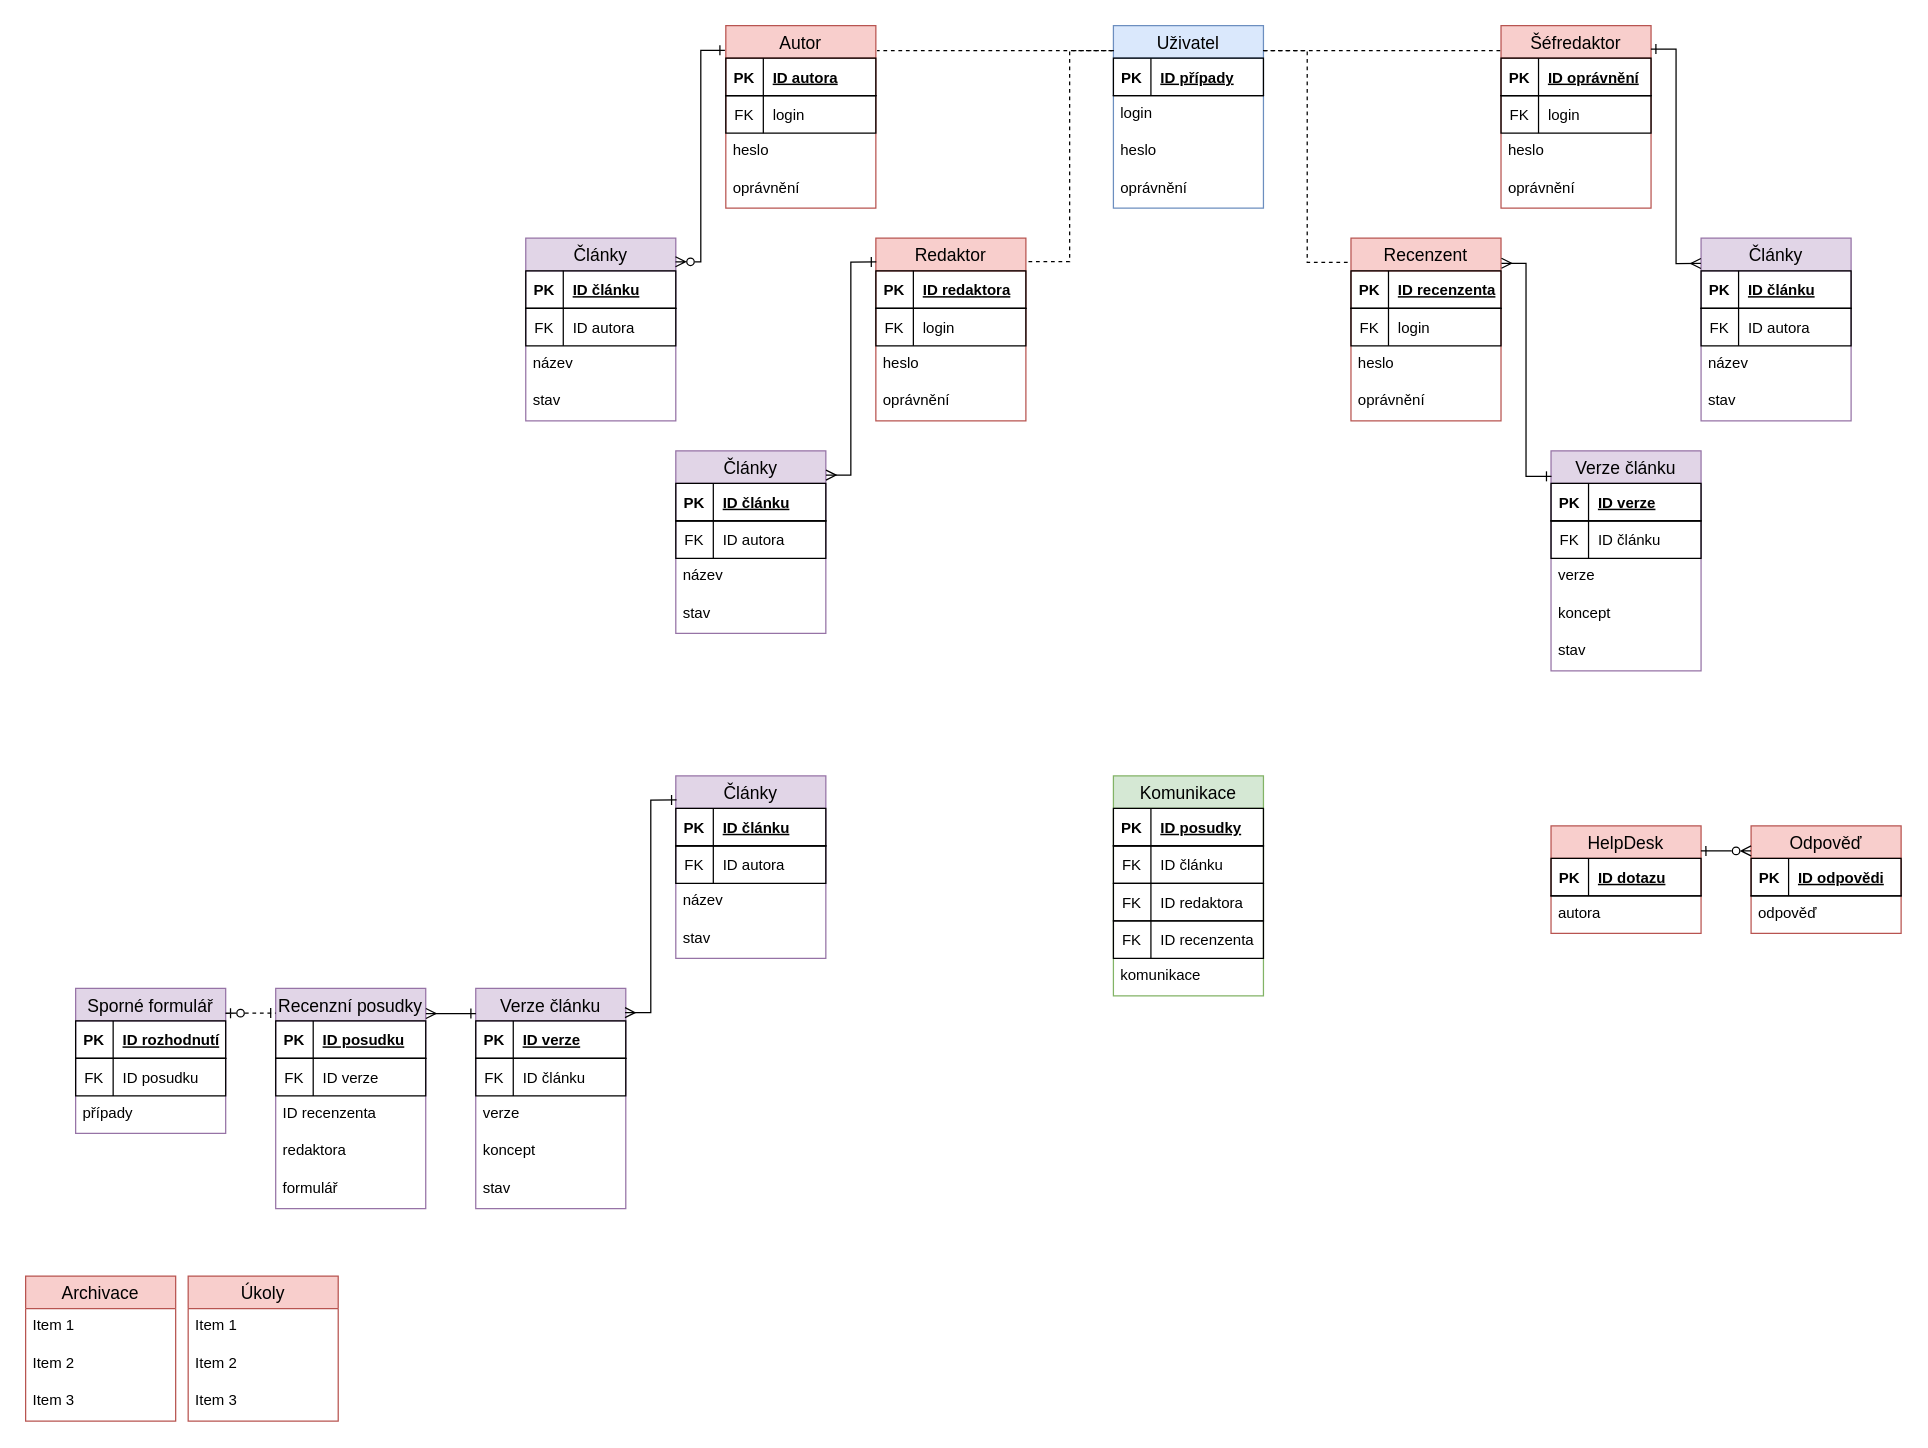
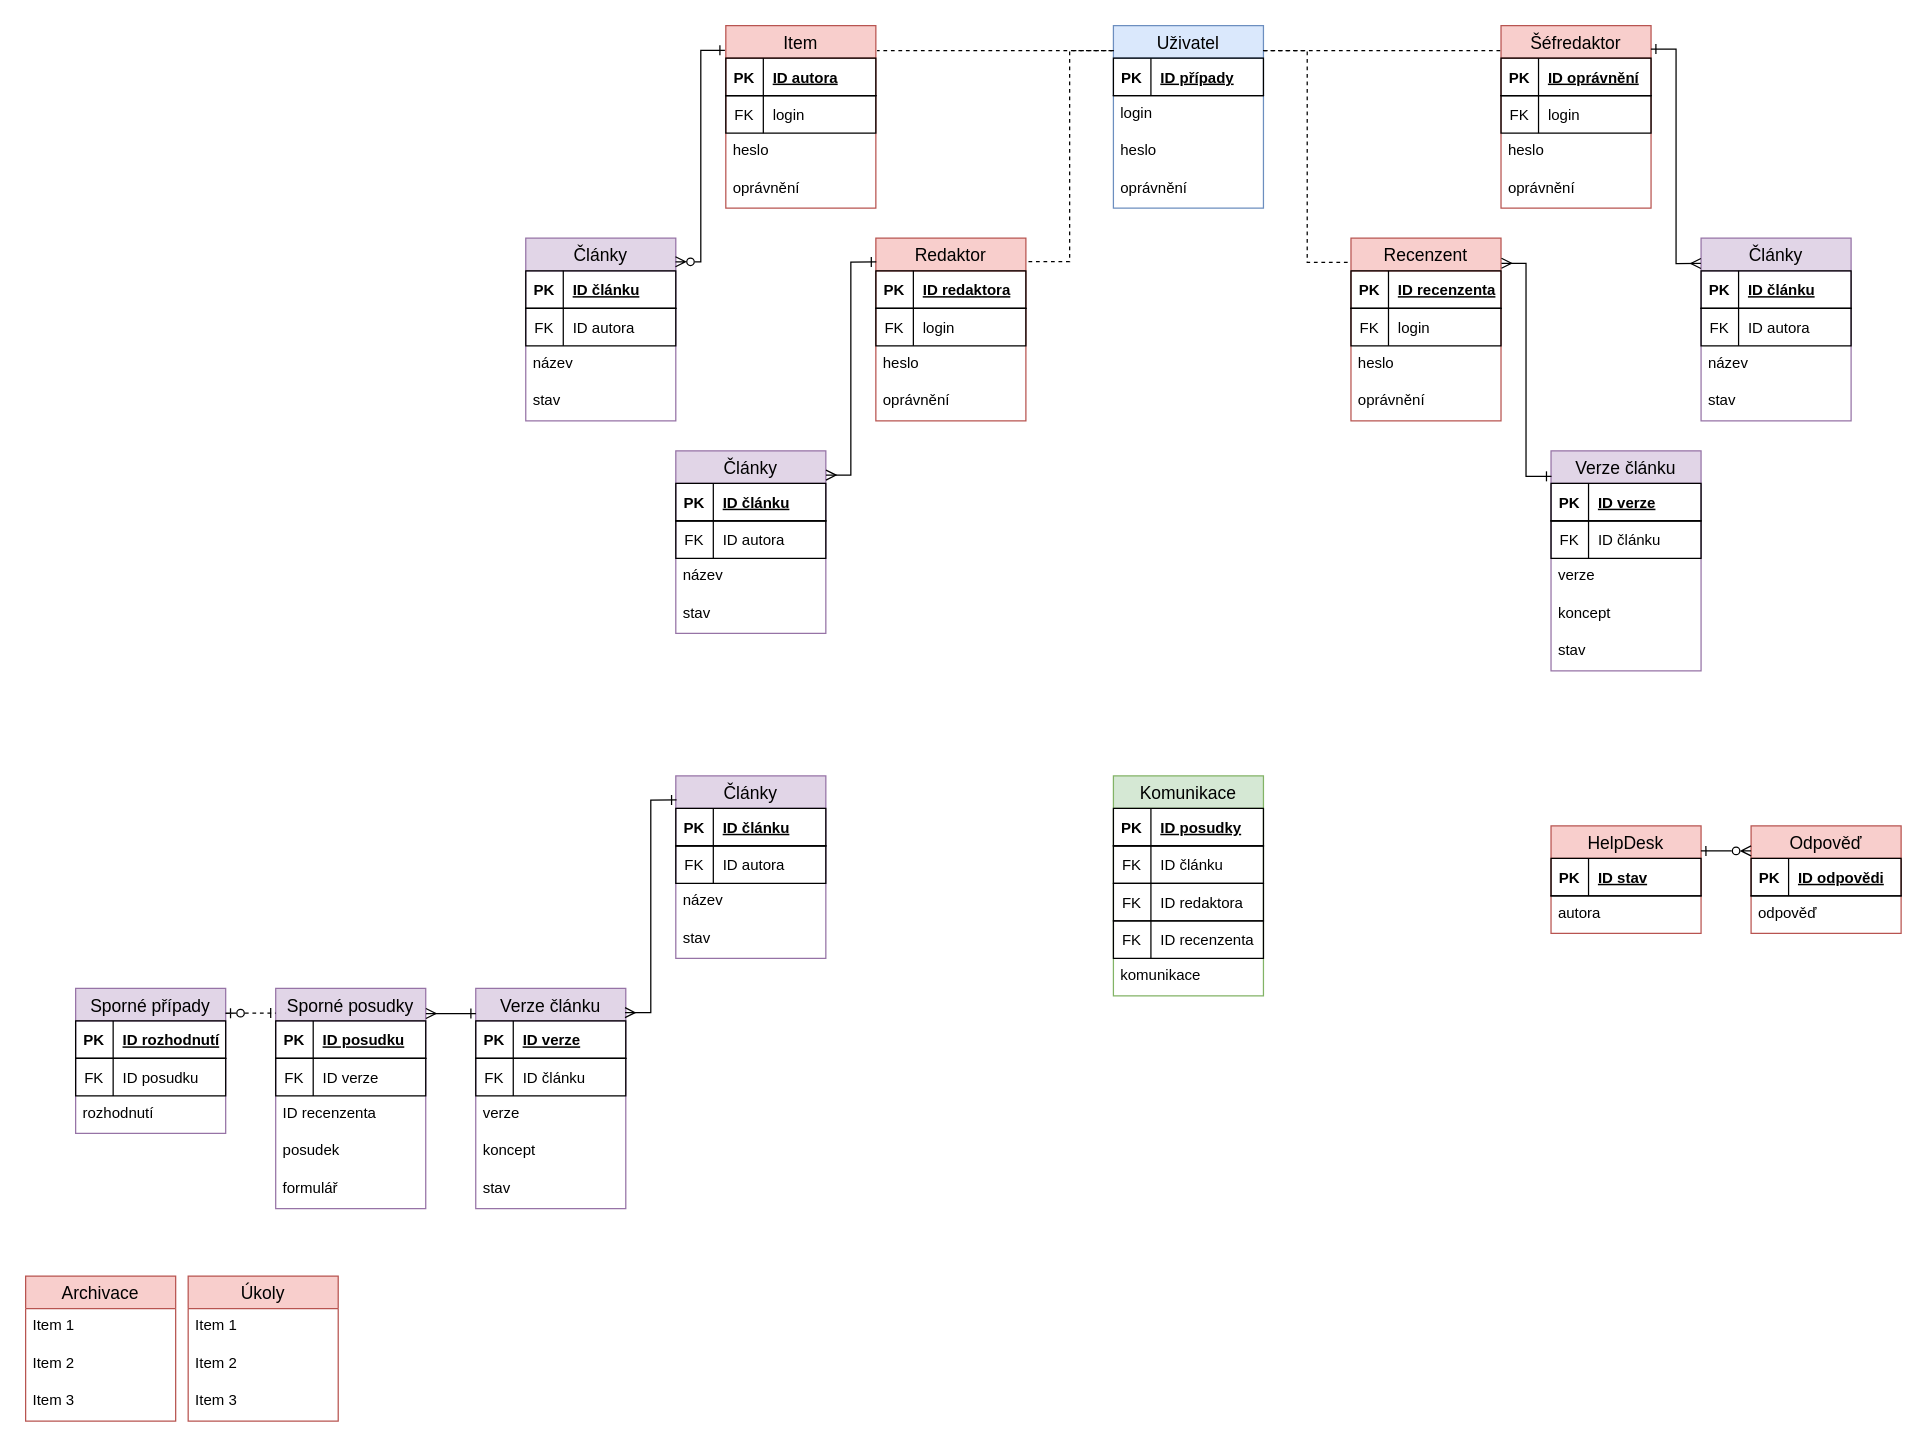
(800, 43) -> (800, 43)
(1633, 878) -> (1625, 878)
(150, 1005) -> (150, 1005)
(350, 1005) -> (350, 1005)
(112, 1113) -> (125, 1113)
(320, 1150) -> (312, 1150)
